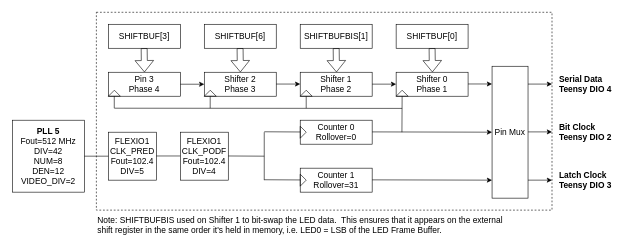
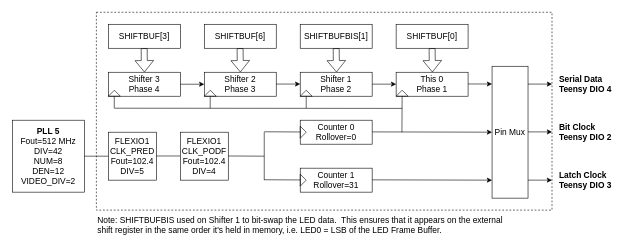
(144, 84) -> (144, 84)
(432, 84) -> (432, 84)
